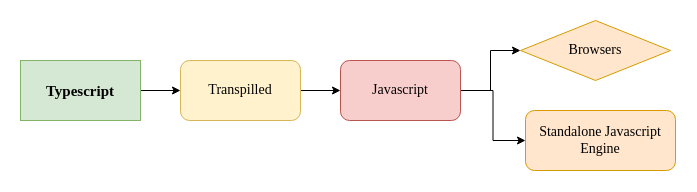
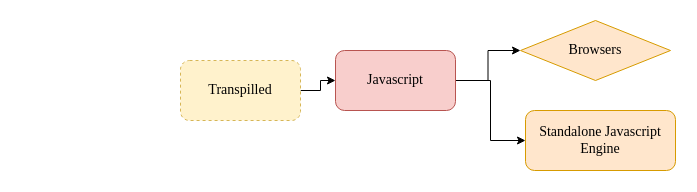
(81, 91) -> none
(157, 91) -> none
(241, 91) -> (241, 91)
(401, 91) -> (396, 81)
